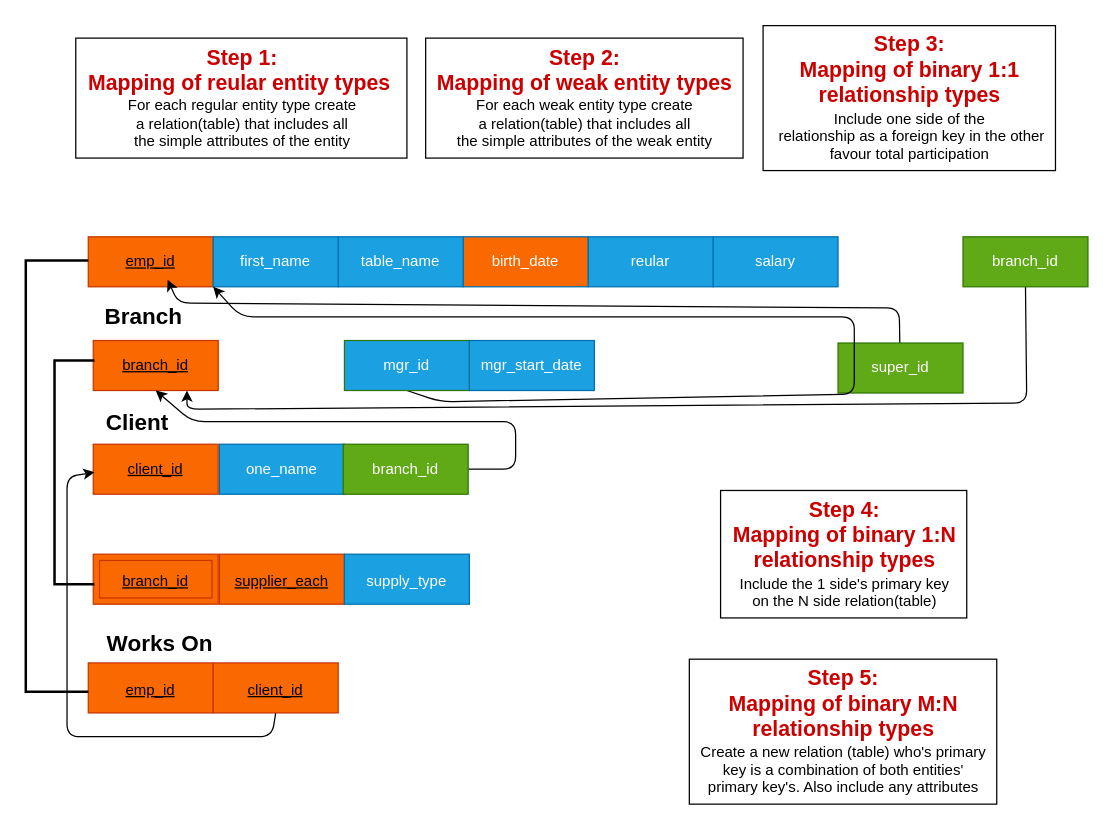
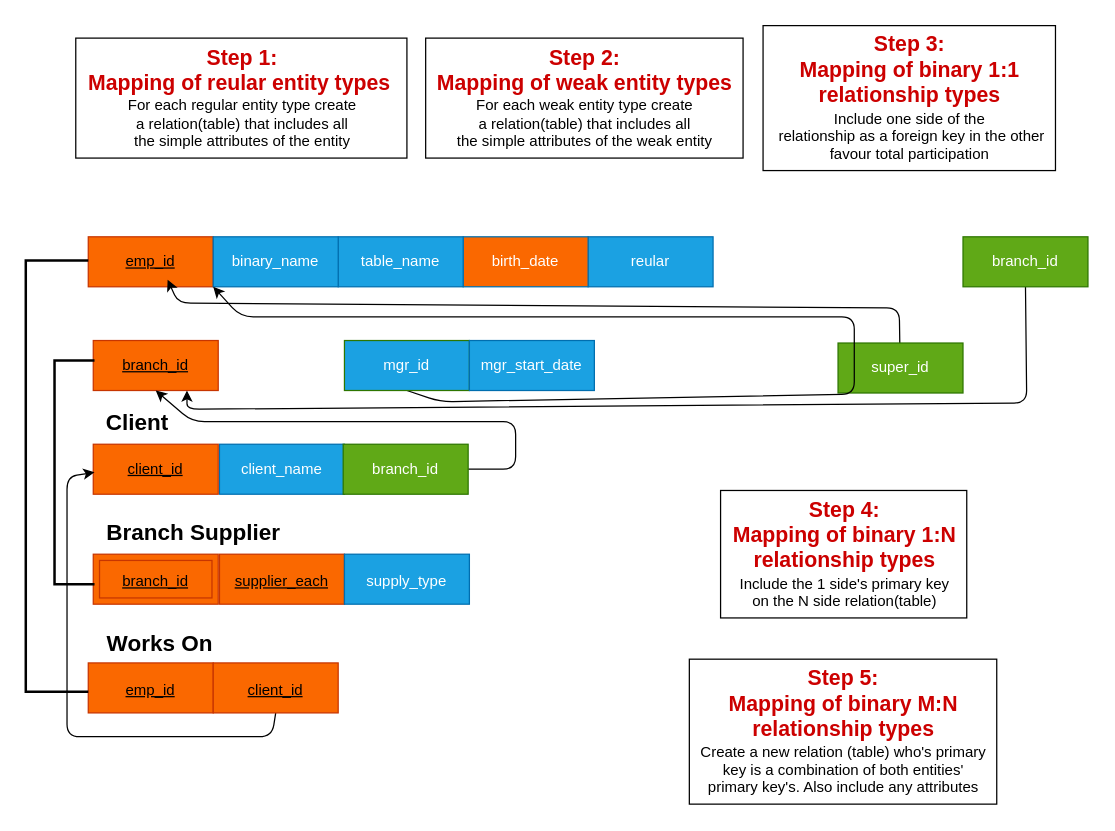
(276, 262) -> (276, 262)
(776, 262) -> none
(143, 317) -> none
(282, 469) -> (282, 469)
none -> (193, 533)
